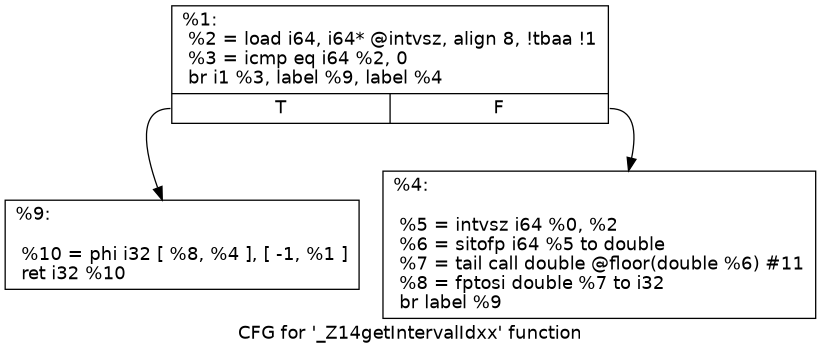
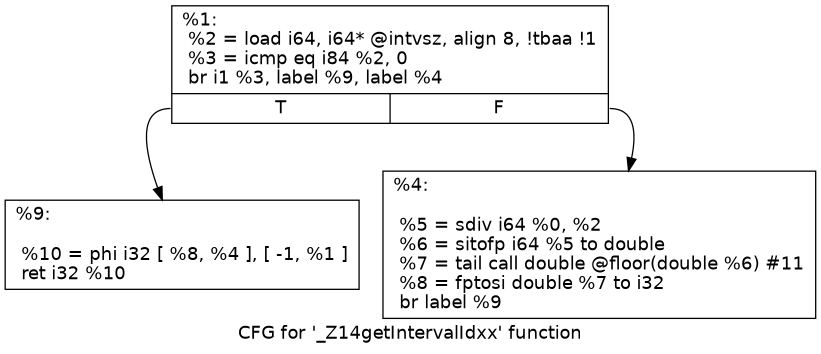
(295, 59) -> (295, 59)
(506, 225) -> (498, 225)
